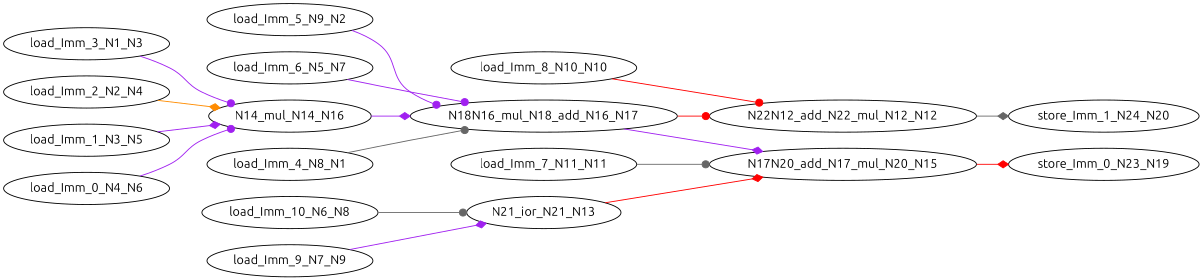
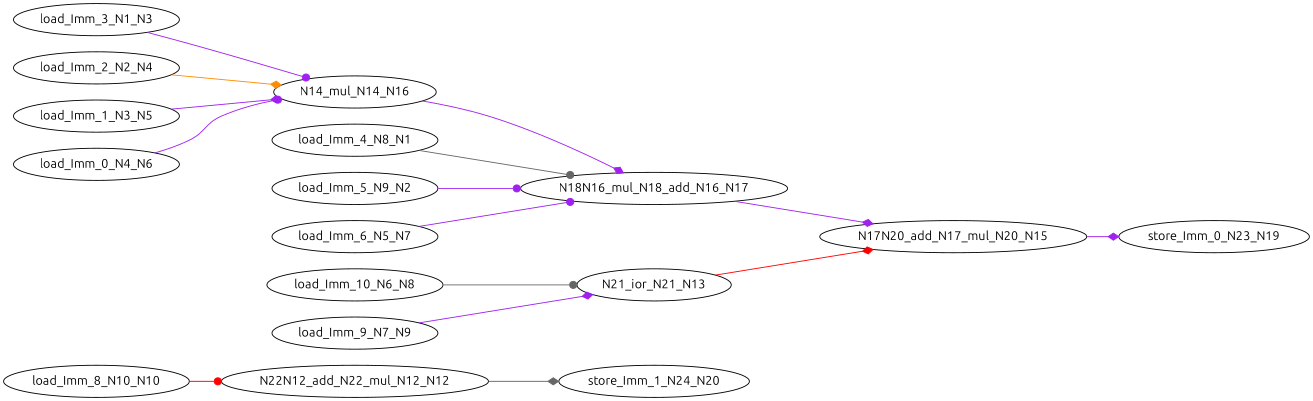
(690, 116) -> none
(544, 164) -> none
(987, 164) -> (1098, 237)
